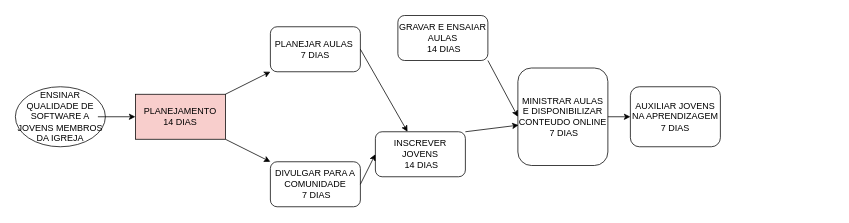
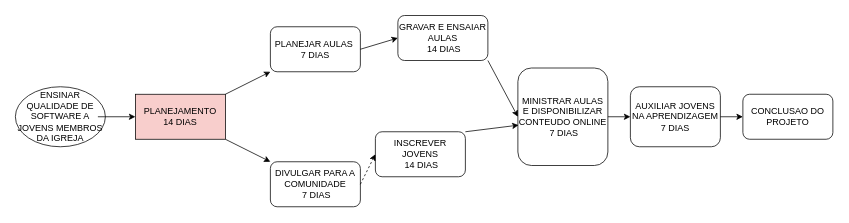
(383, 88) -> (377, 44)
none -> (729, 117)
none -> (788, 117)
(367, 171) -> (367, 171)
